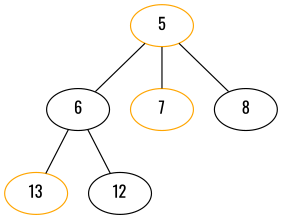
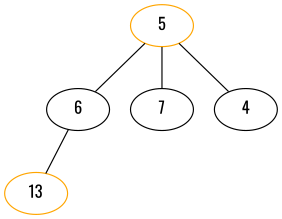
(162, 110) -> (162, 110)
(246, 110) -> (246, 110)
(120, 193) -> none
